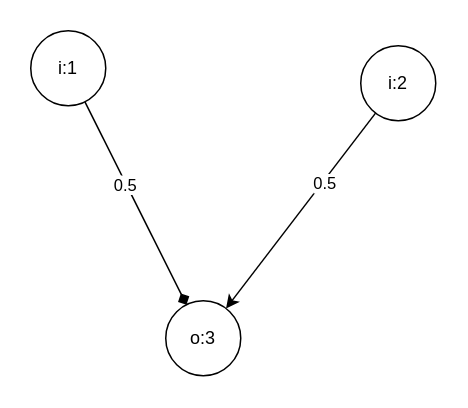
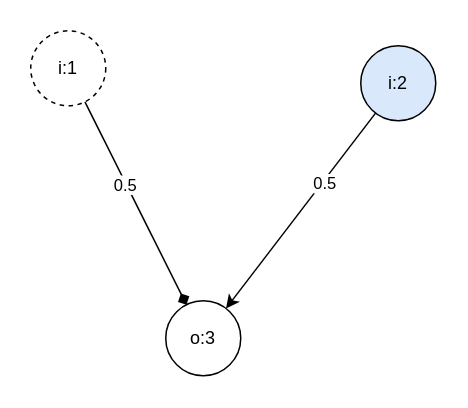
(68, 68) -> (68, 68)
(398, 83) -> (398, 83)
